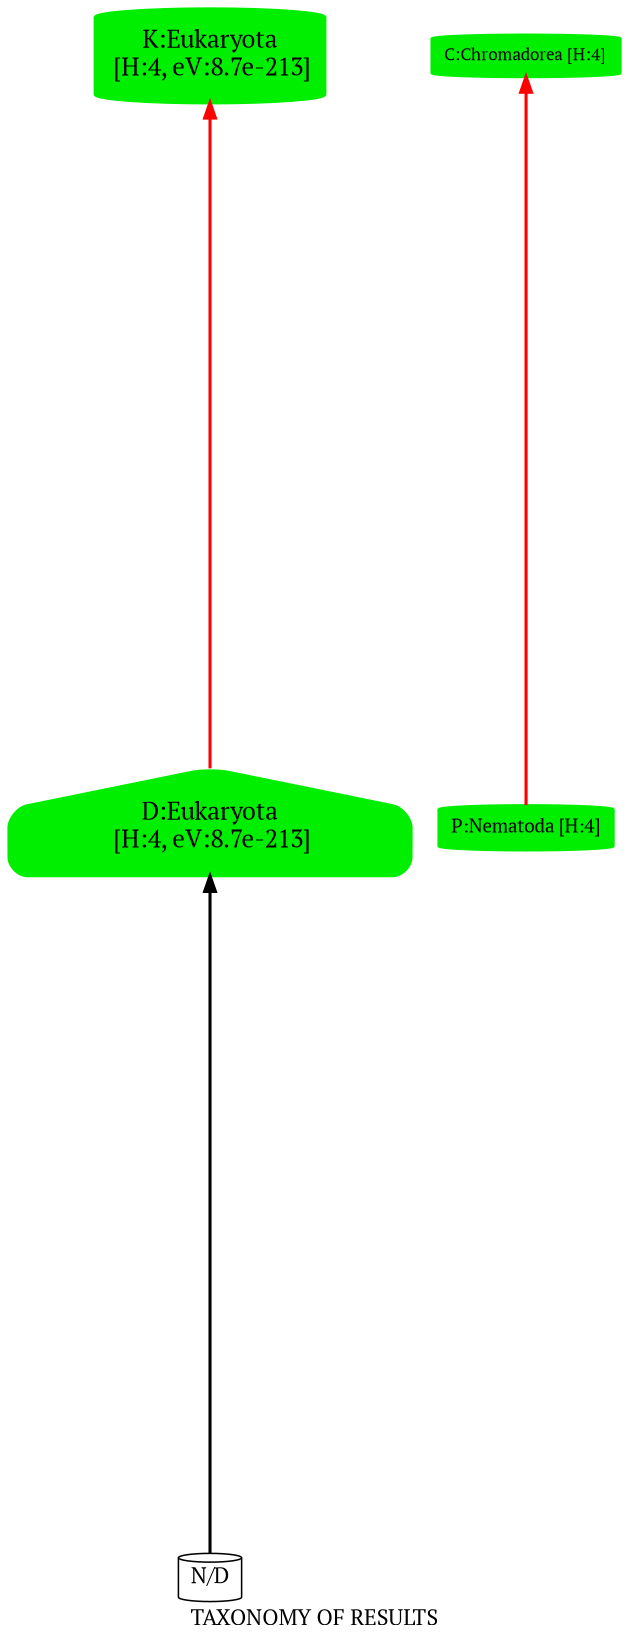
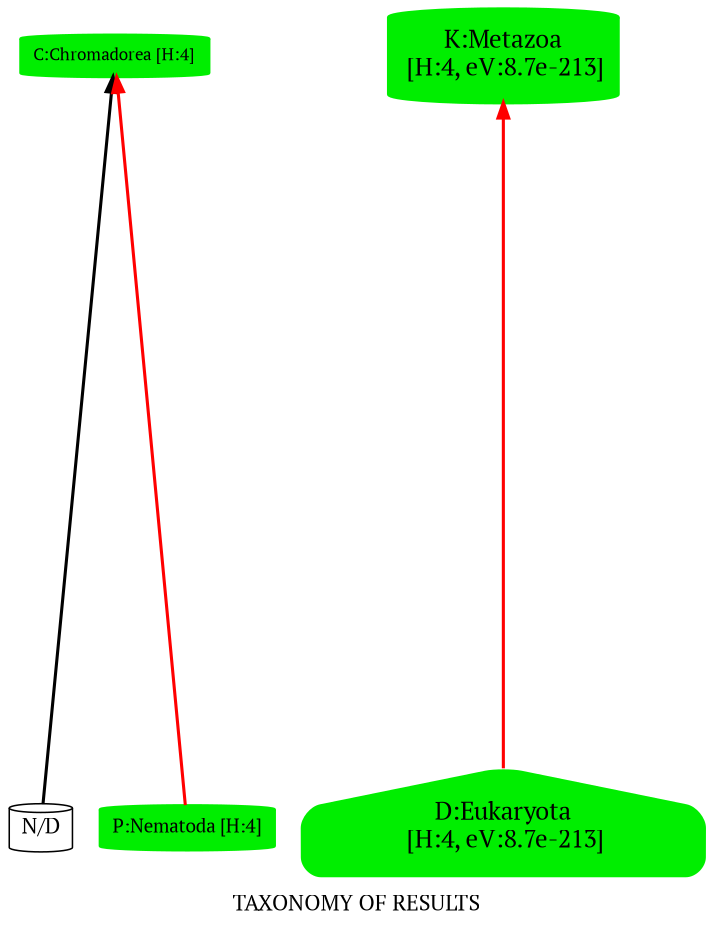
(210, 56) -> (503, 56)
(210, 1222) -> (77, 448)
